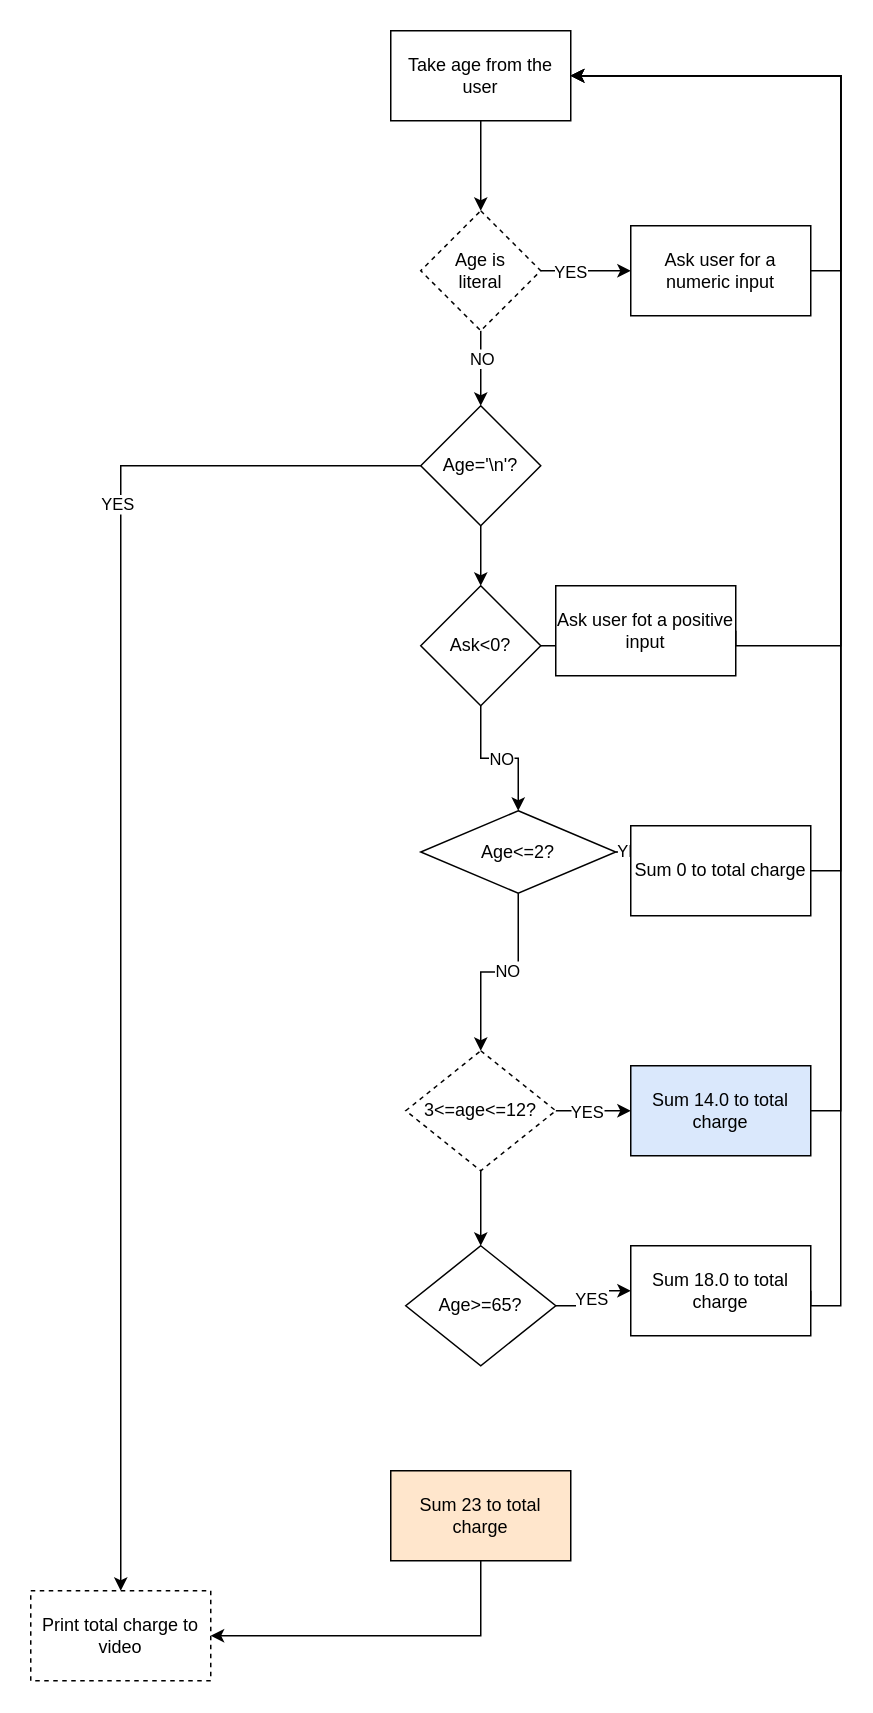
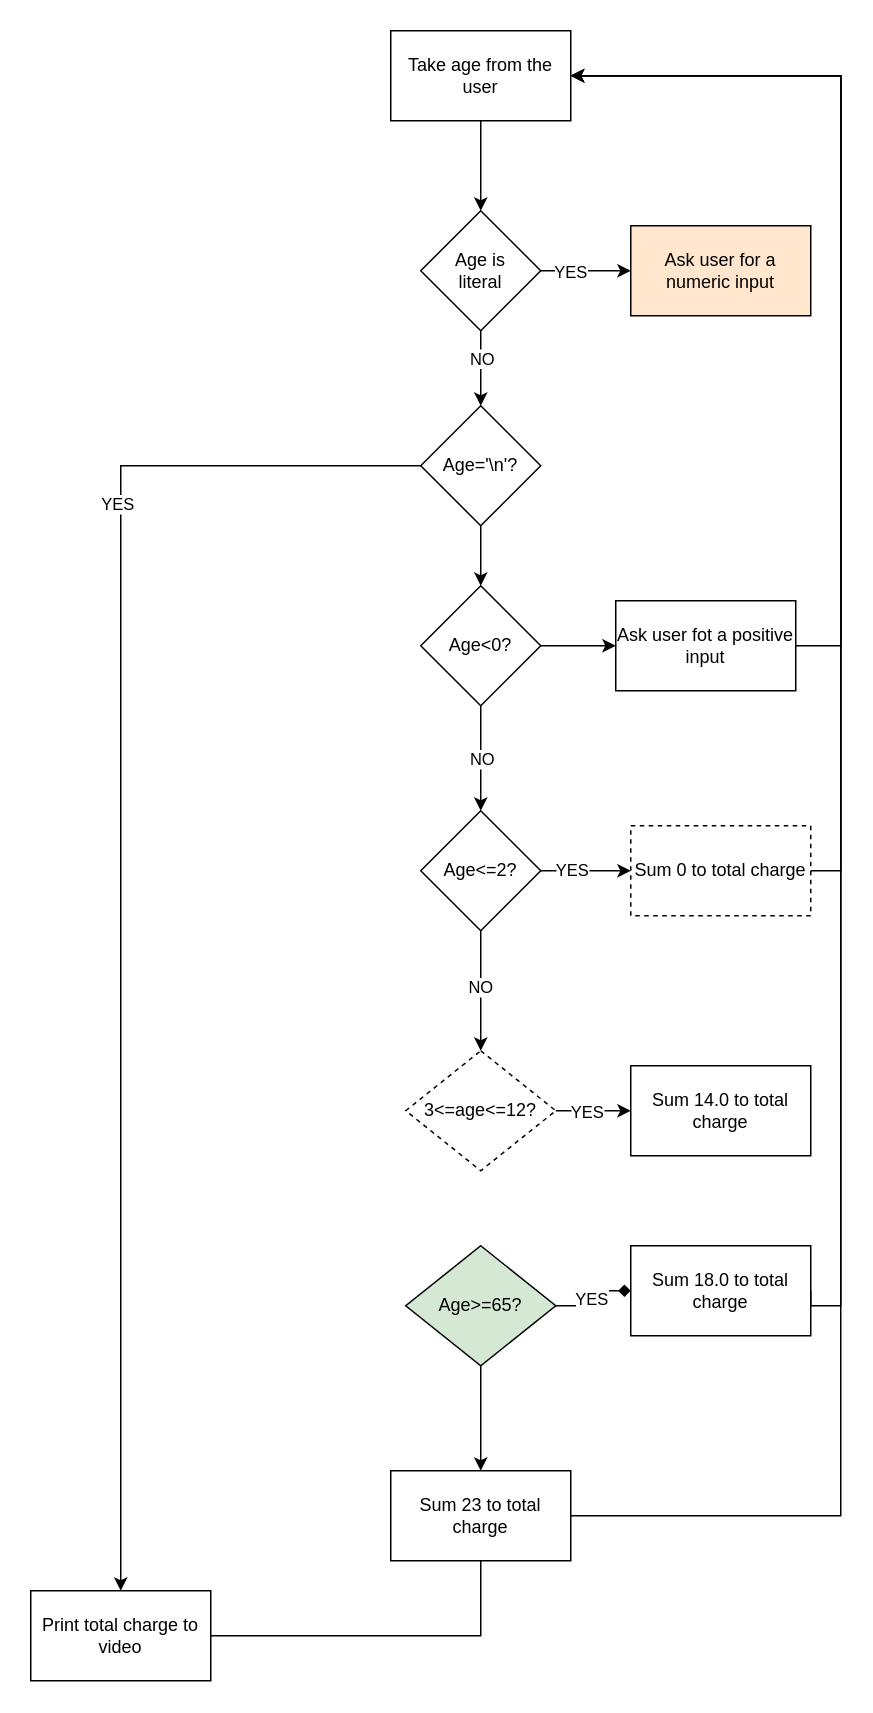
(481, 271) -> (481, 271)
(721, 271) -> (721, 271)
(824, 271) -> none
(646, 631) -> (706, 646)
(481, 646) -> (481, 646)
(518, 852) -> (481, 871)
(721, 871) -> (721, 871)
(721, 1111) -> (721, 1111)
(824, 1111) -> none
(481, 1203) -> none
(619, 1291) -> (618, 1291)
(481, 1306) -> (481, 1306)
none -> (481, 1413)
(481, 1516) -> (481, 1516)
none -> (811, 1516)
(121, 1636) -> (121, 1636)
(222, 1636) -> (217, 1636)
